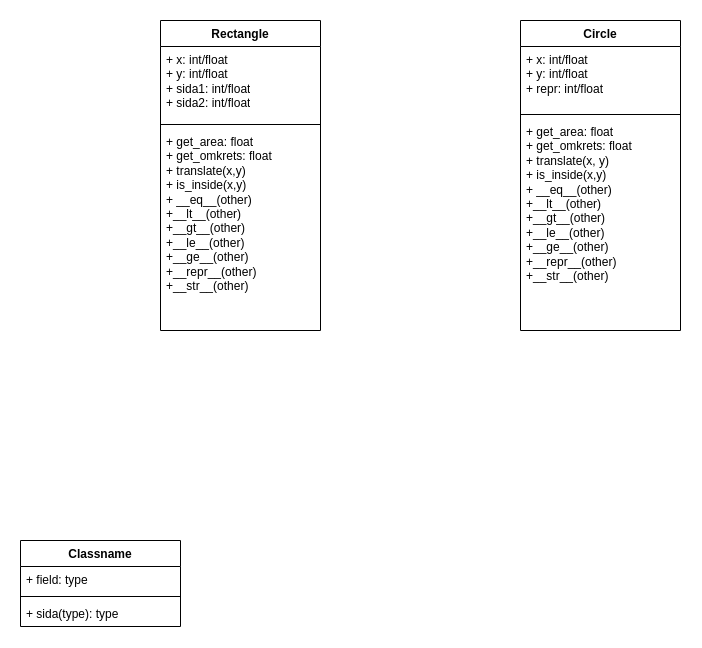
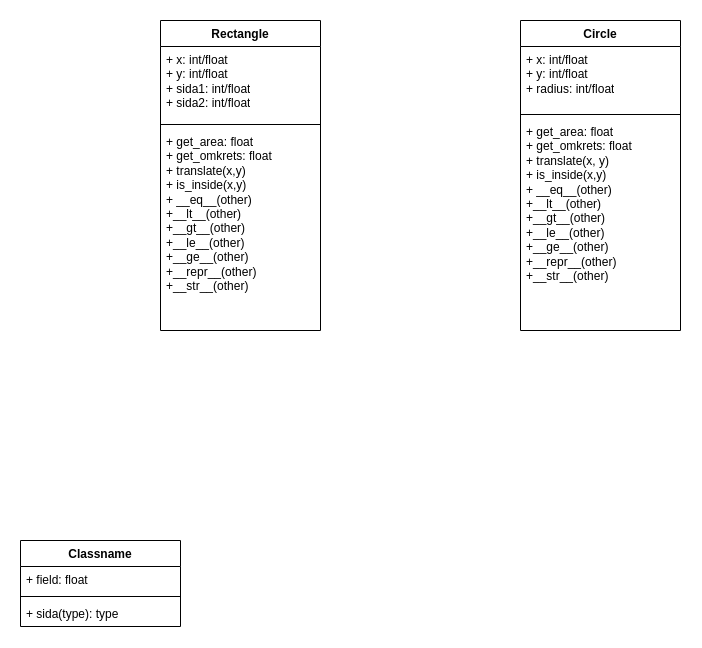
(576, 75) -> (581, 75)
(62, 581) -> (64, 581)
